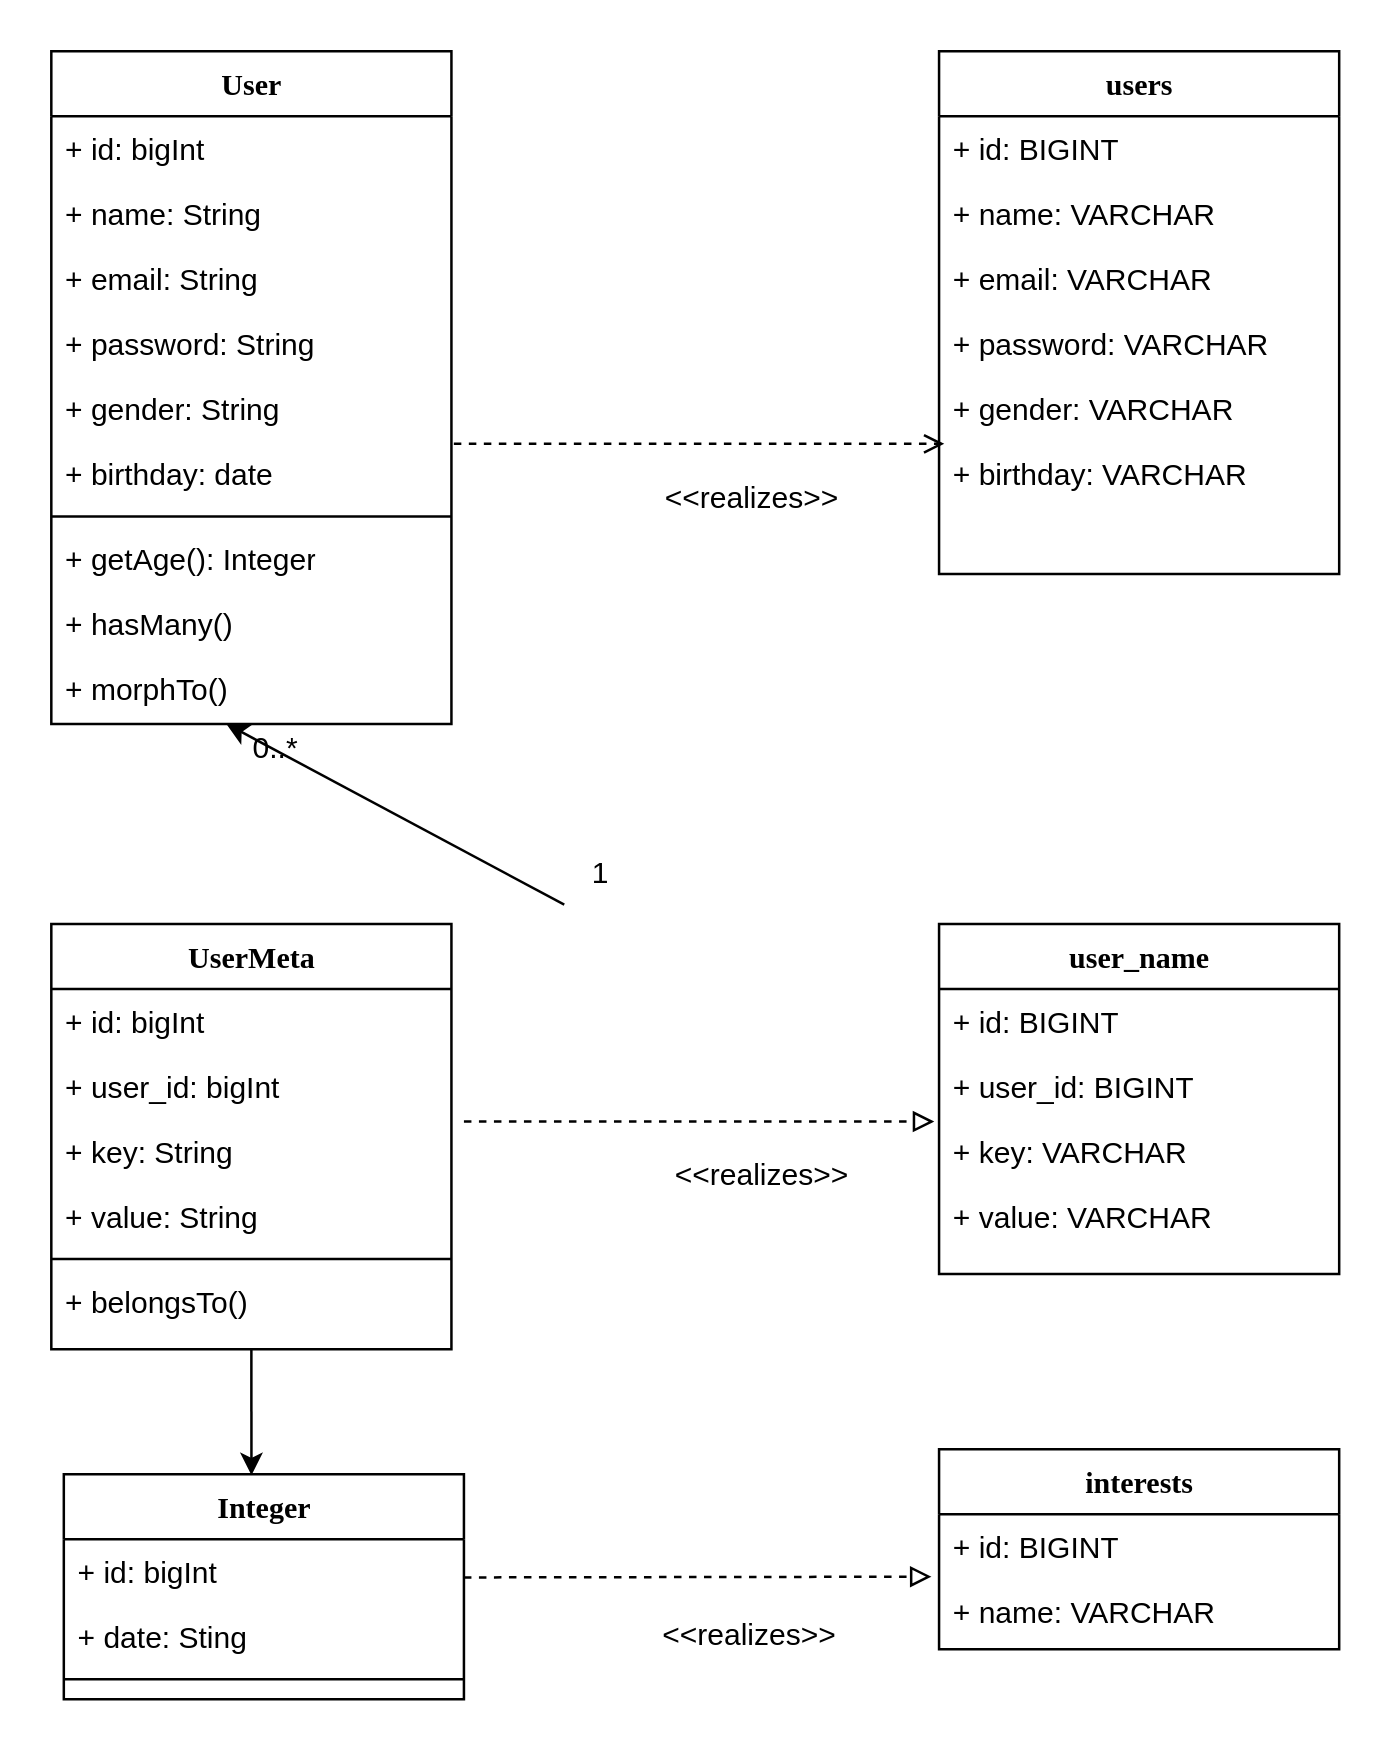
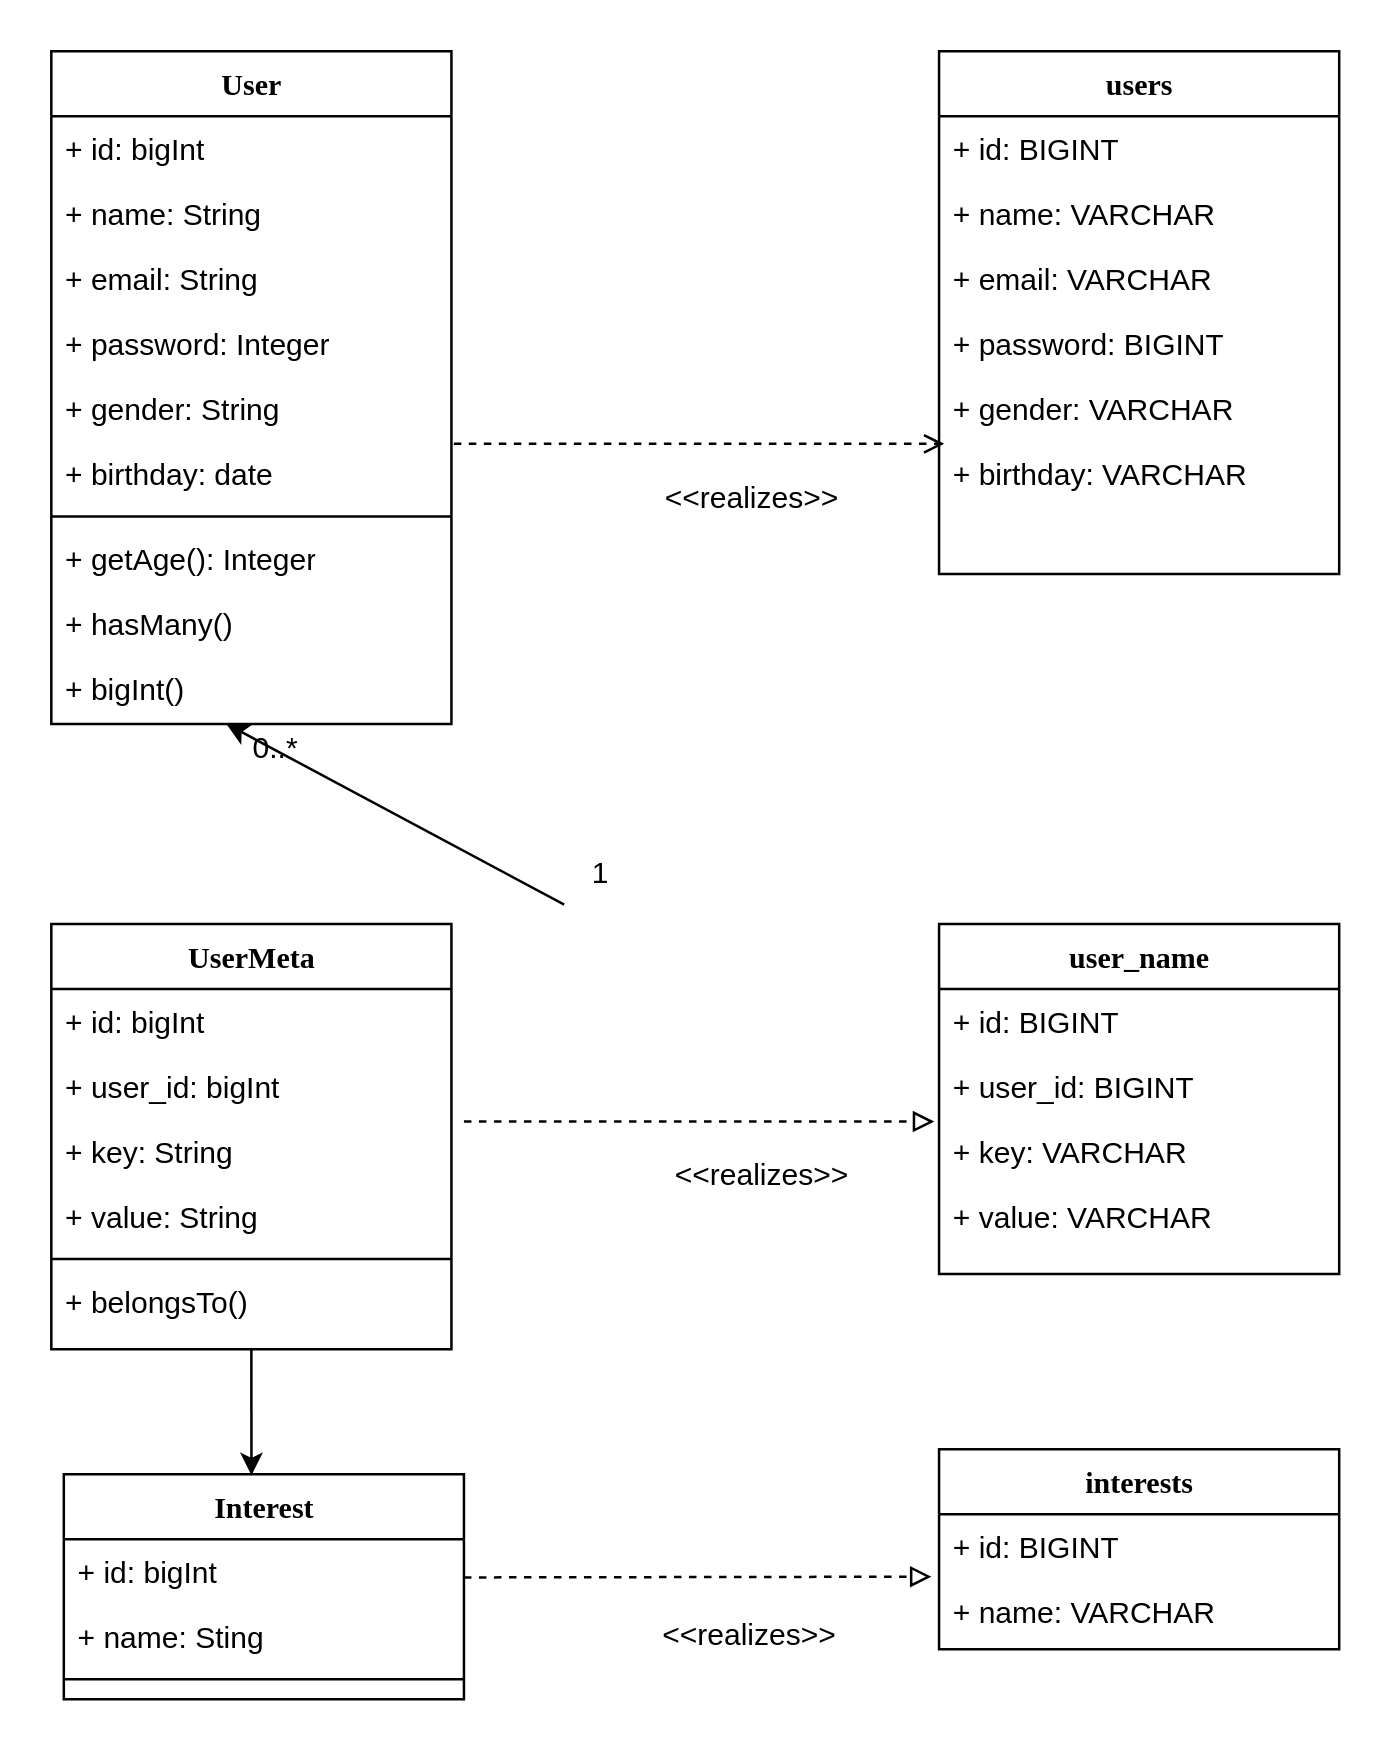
(202, 347) -> (214, 347)
(1102, 347) -> (1093, 347)
(155, 692) -> (142, 692)
(265, 1509) -> (265, 1509)
(172, 1639) -> (172, 1639)
